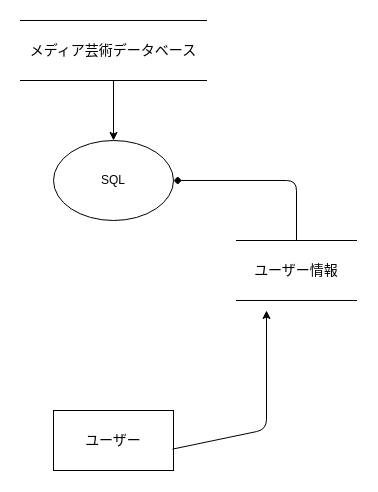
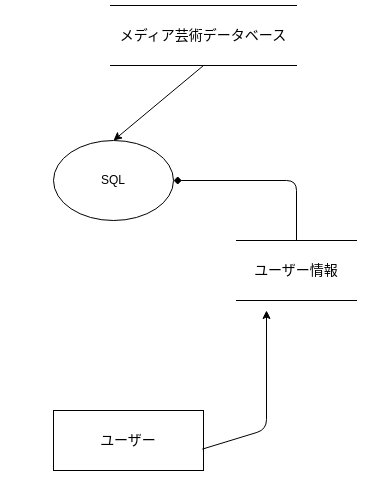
(114, 51) -> (204, 36)
(114, 441) -> (129, 441)
